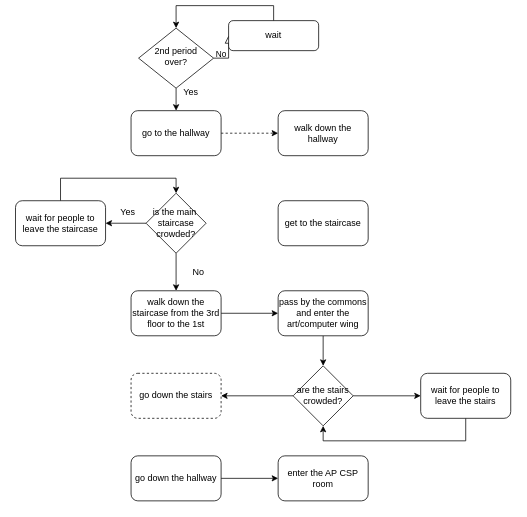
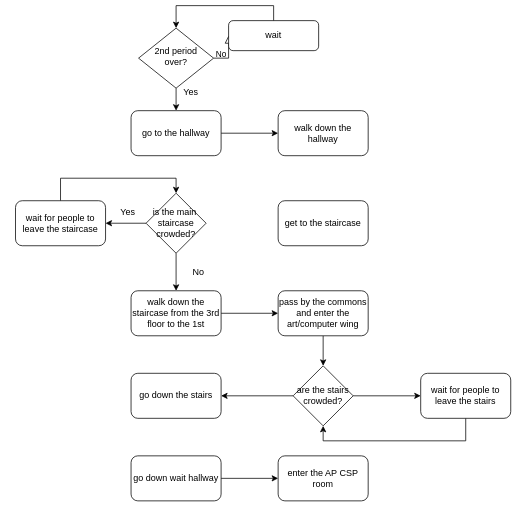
(246, 133) -> (246, 133)
(176, 396) -> (176, 396)
(176, 478) -> (176, 478)
